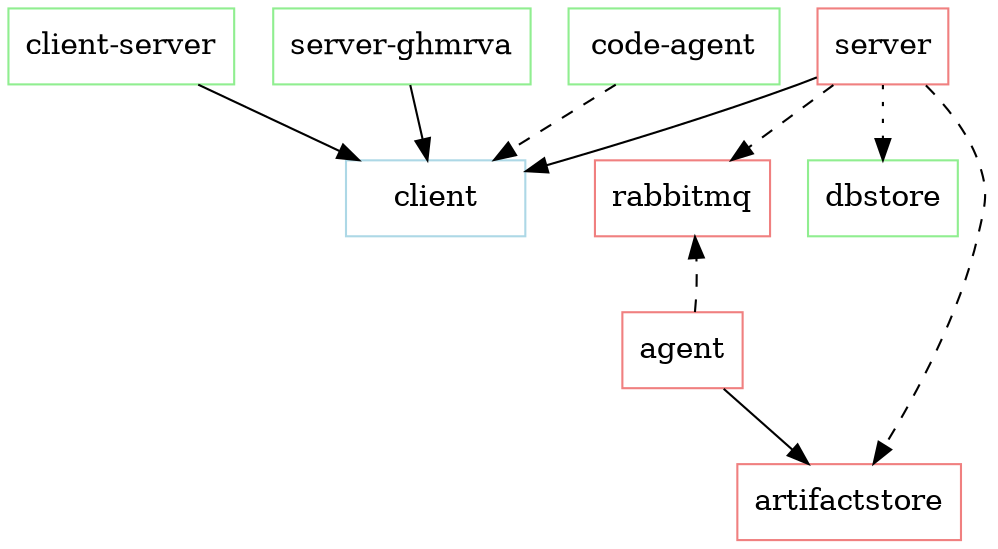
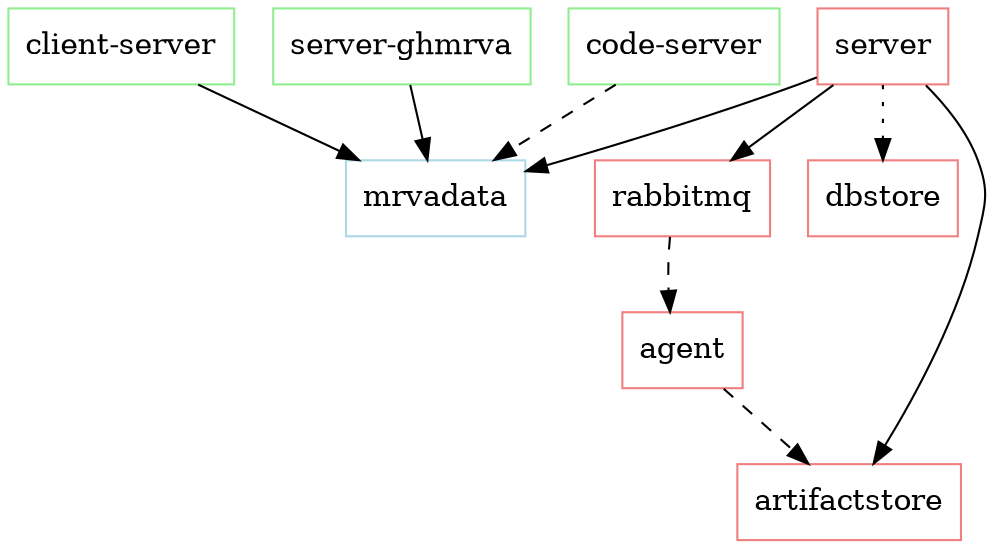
(674, 46) -> (674, 46)
(791, 116) -> (791, 116)
(436, 198) -> (436, 198)
(883, 198) -> (883, 198)
(970, 265) -> (970, 265)
(697, 285) -> (668, 264)
(758, 419) -> (758, 419)
